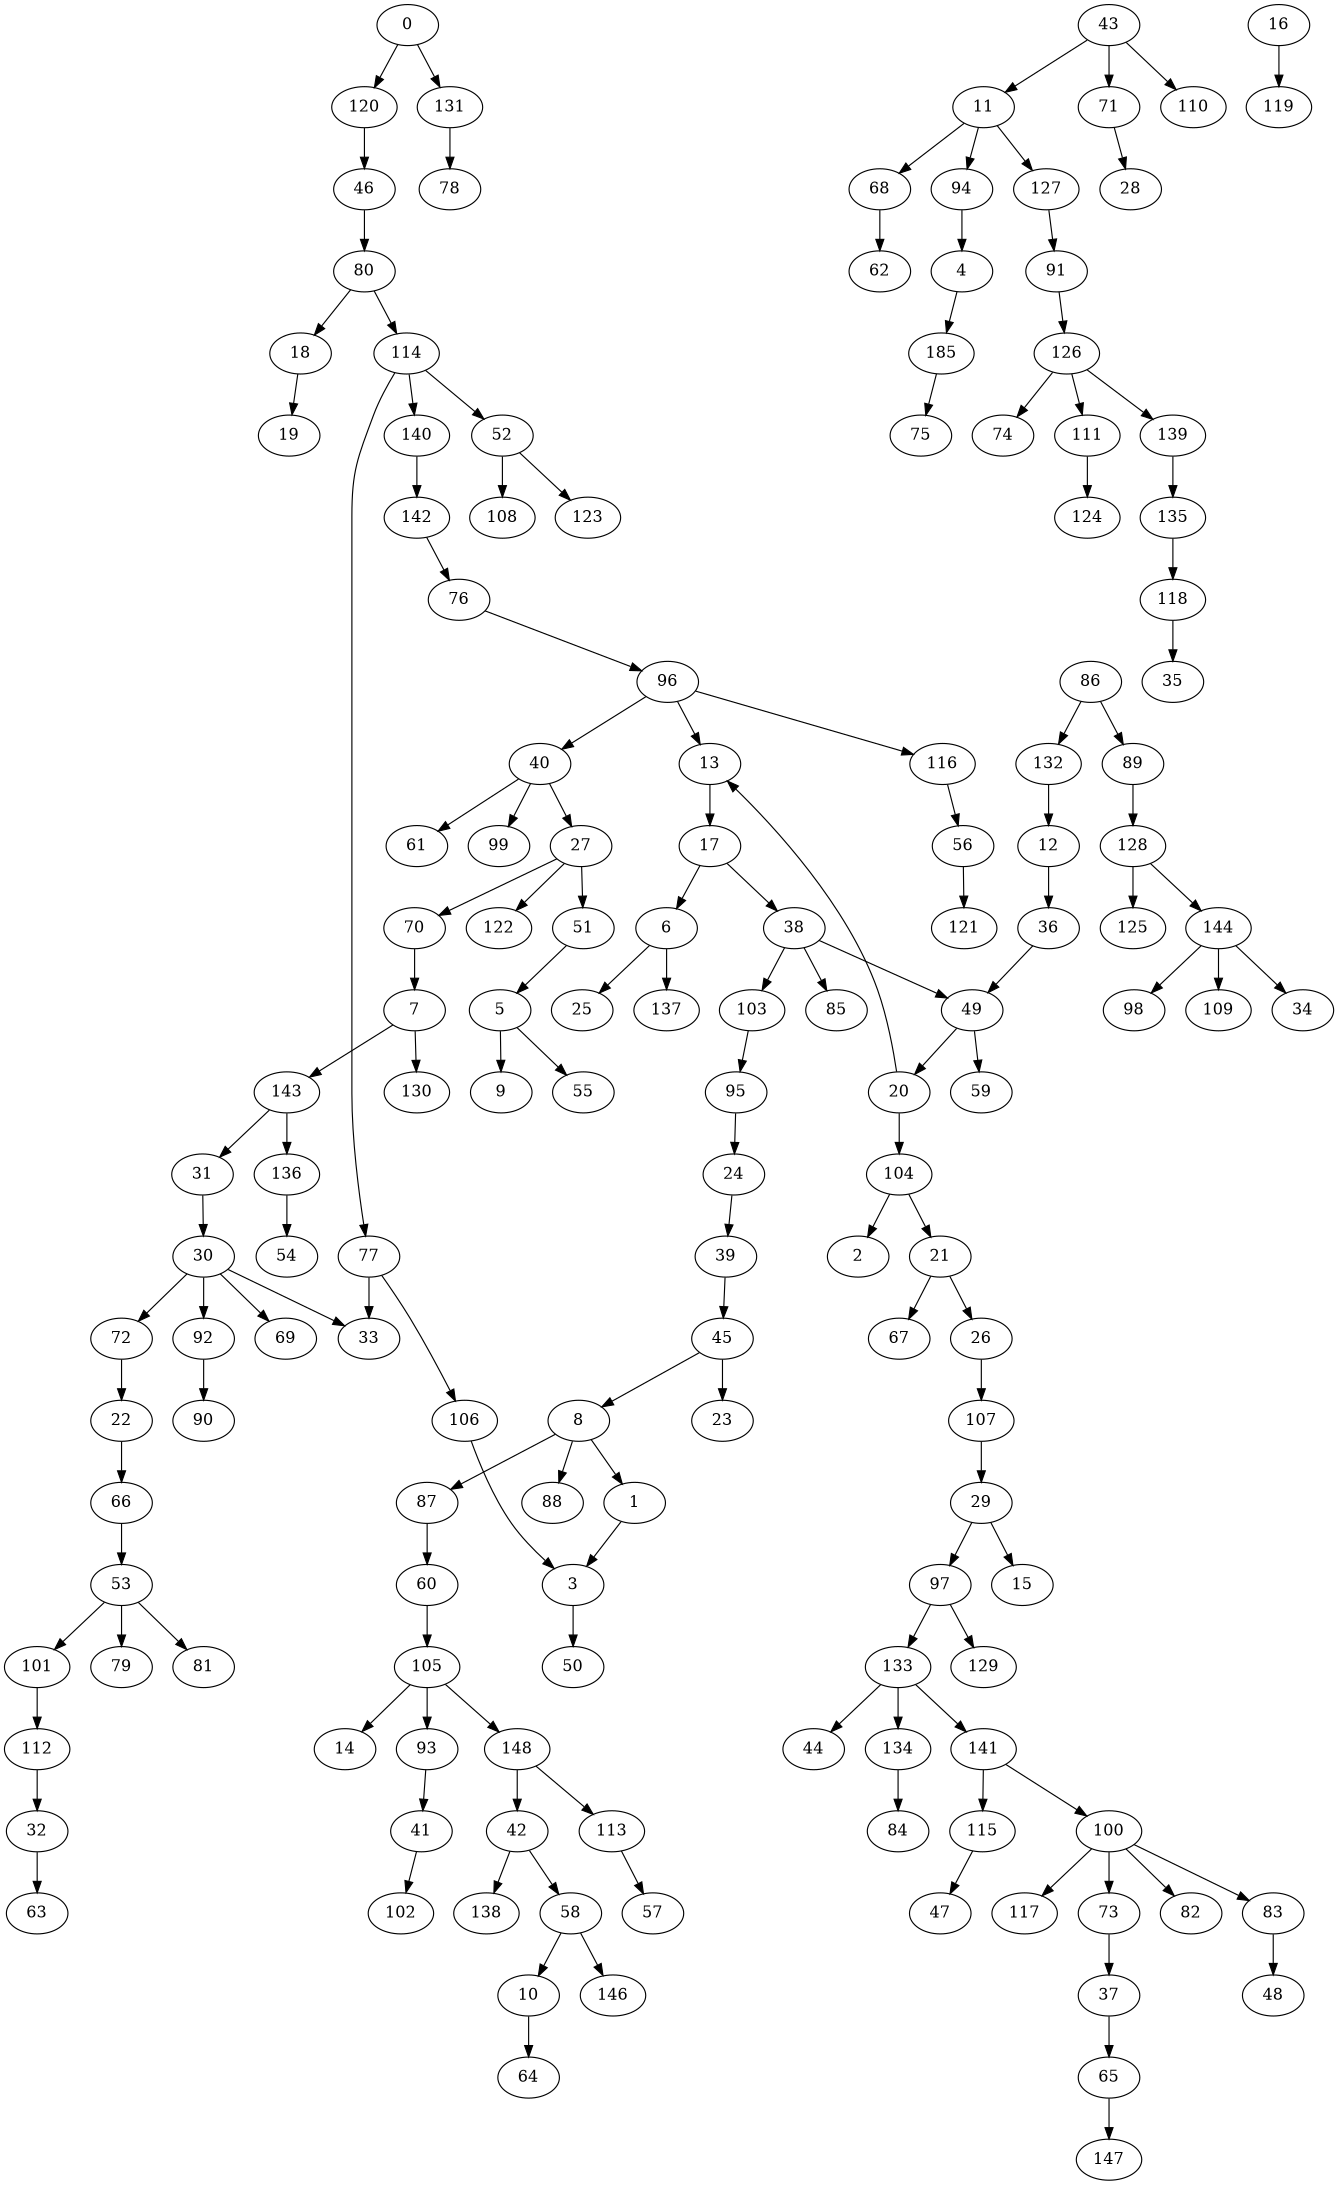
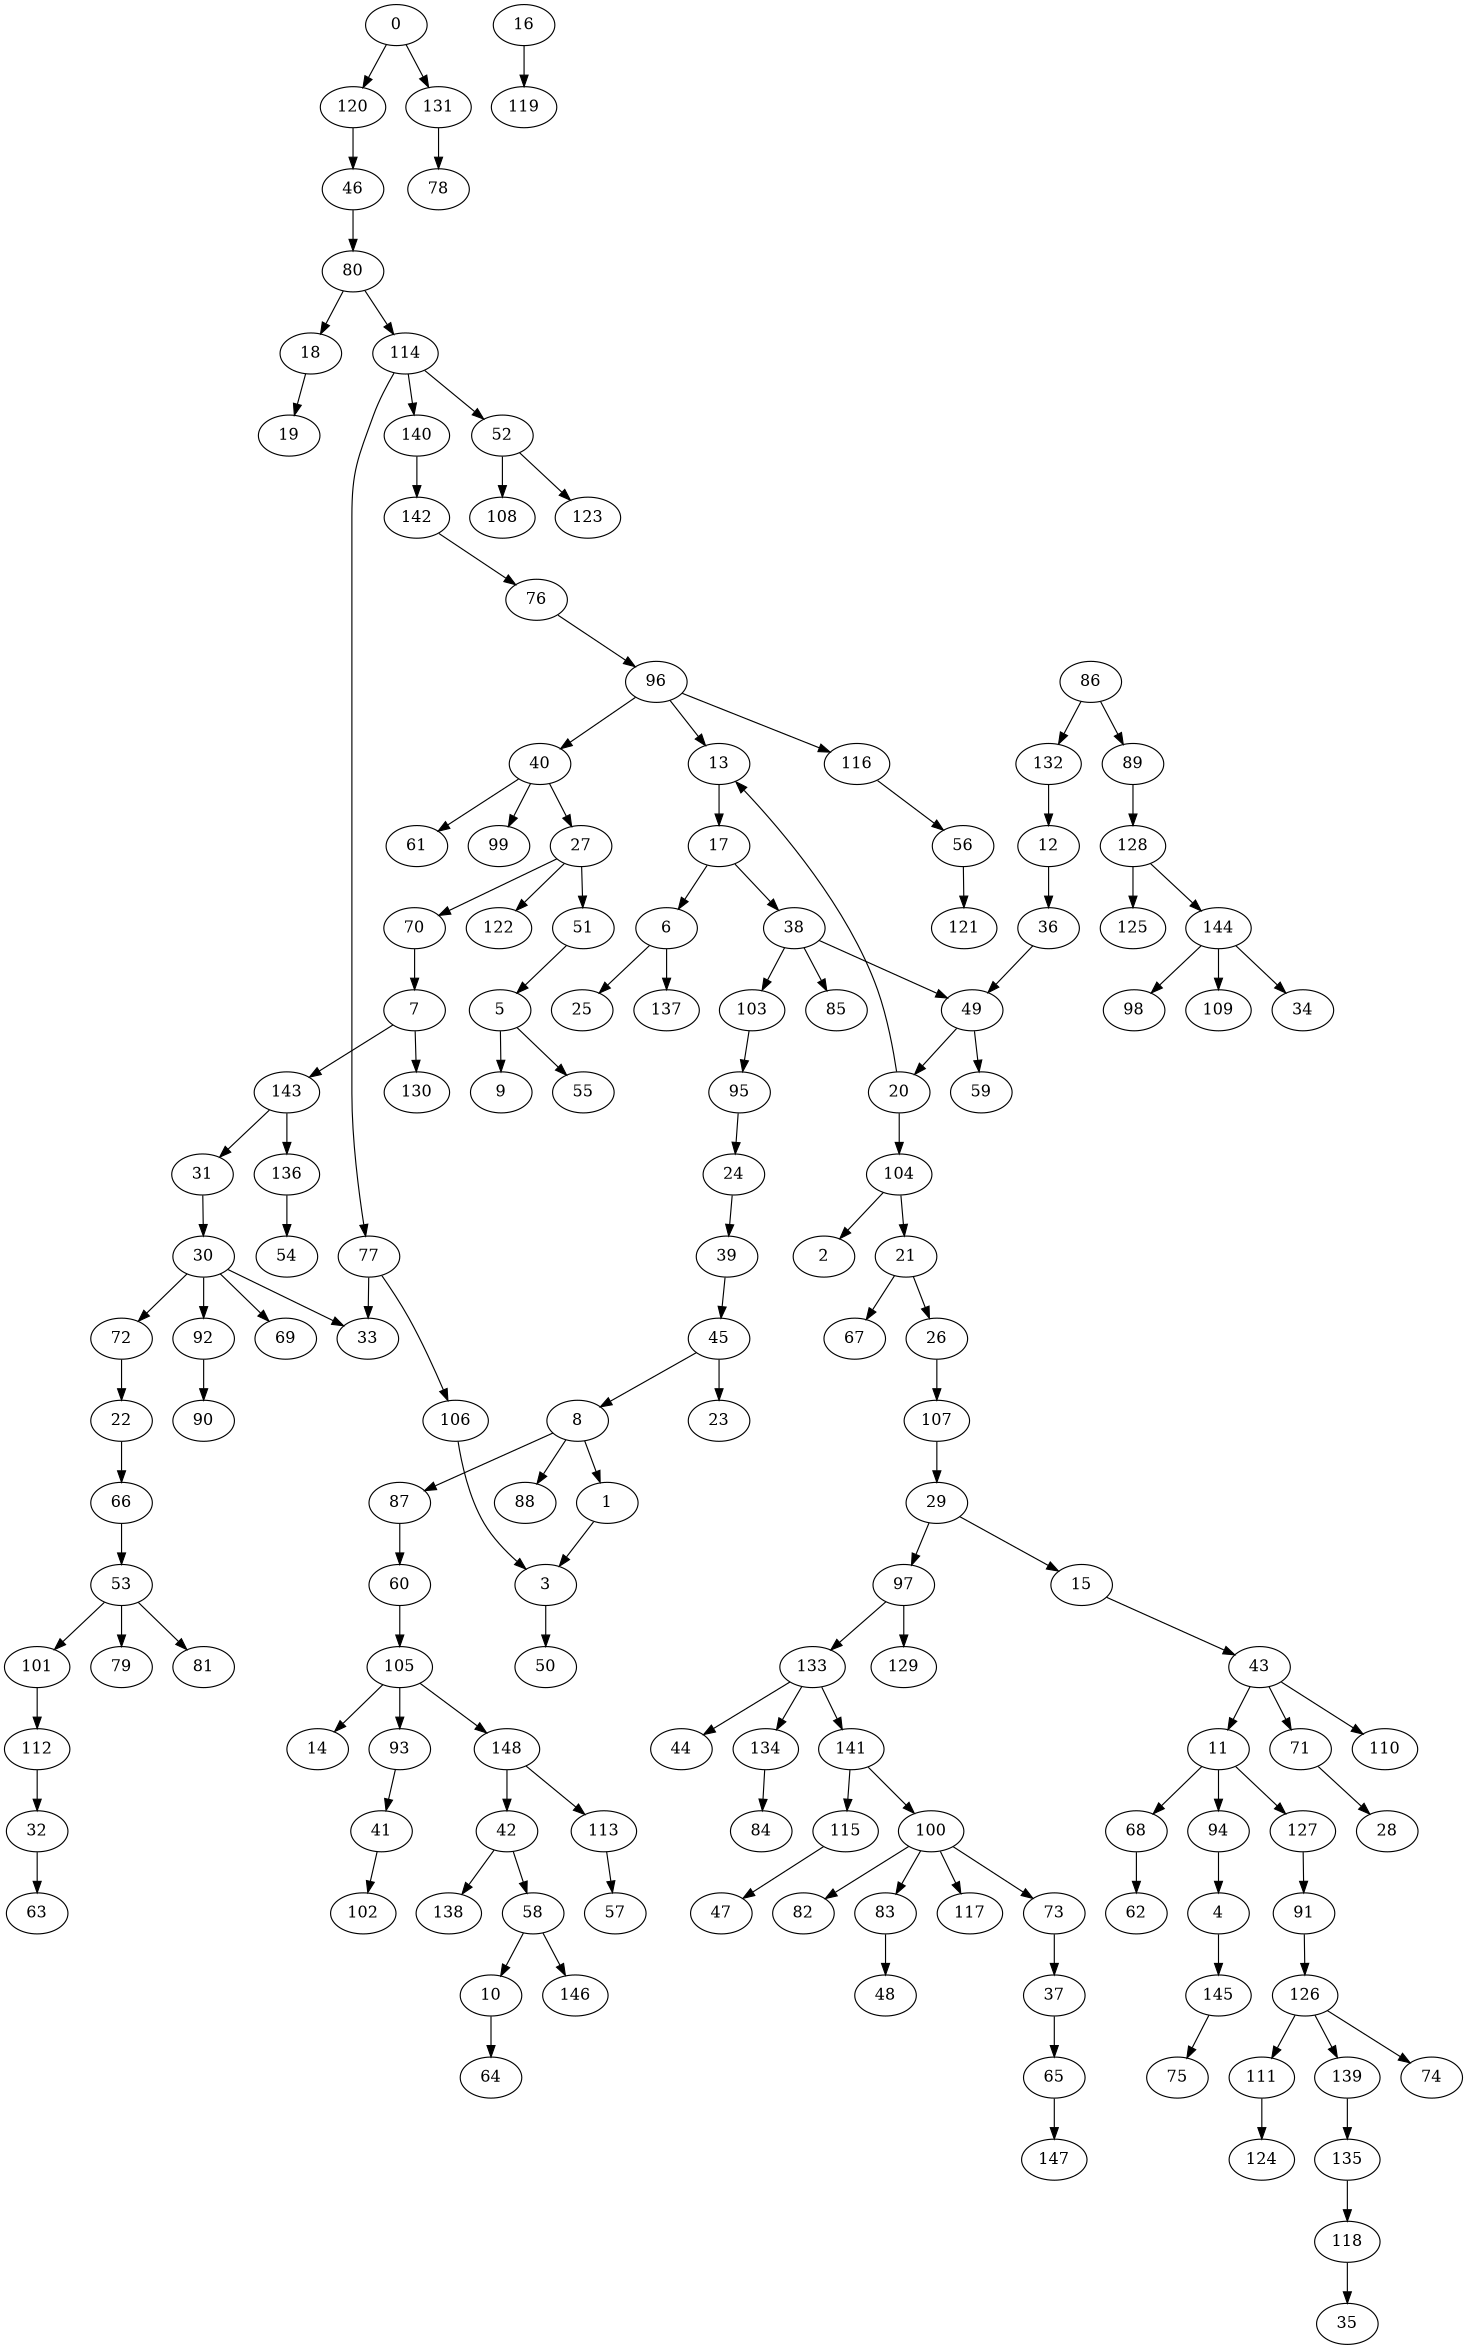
(941, 353) -> (1219, 1995)
none -> (1165, 1624)
